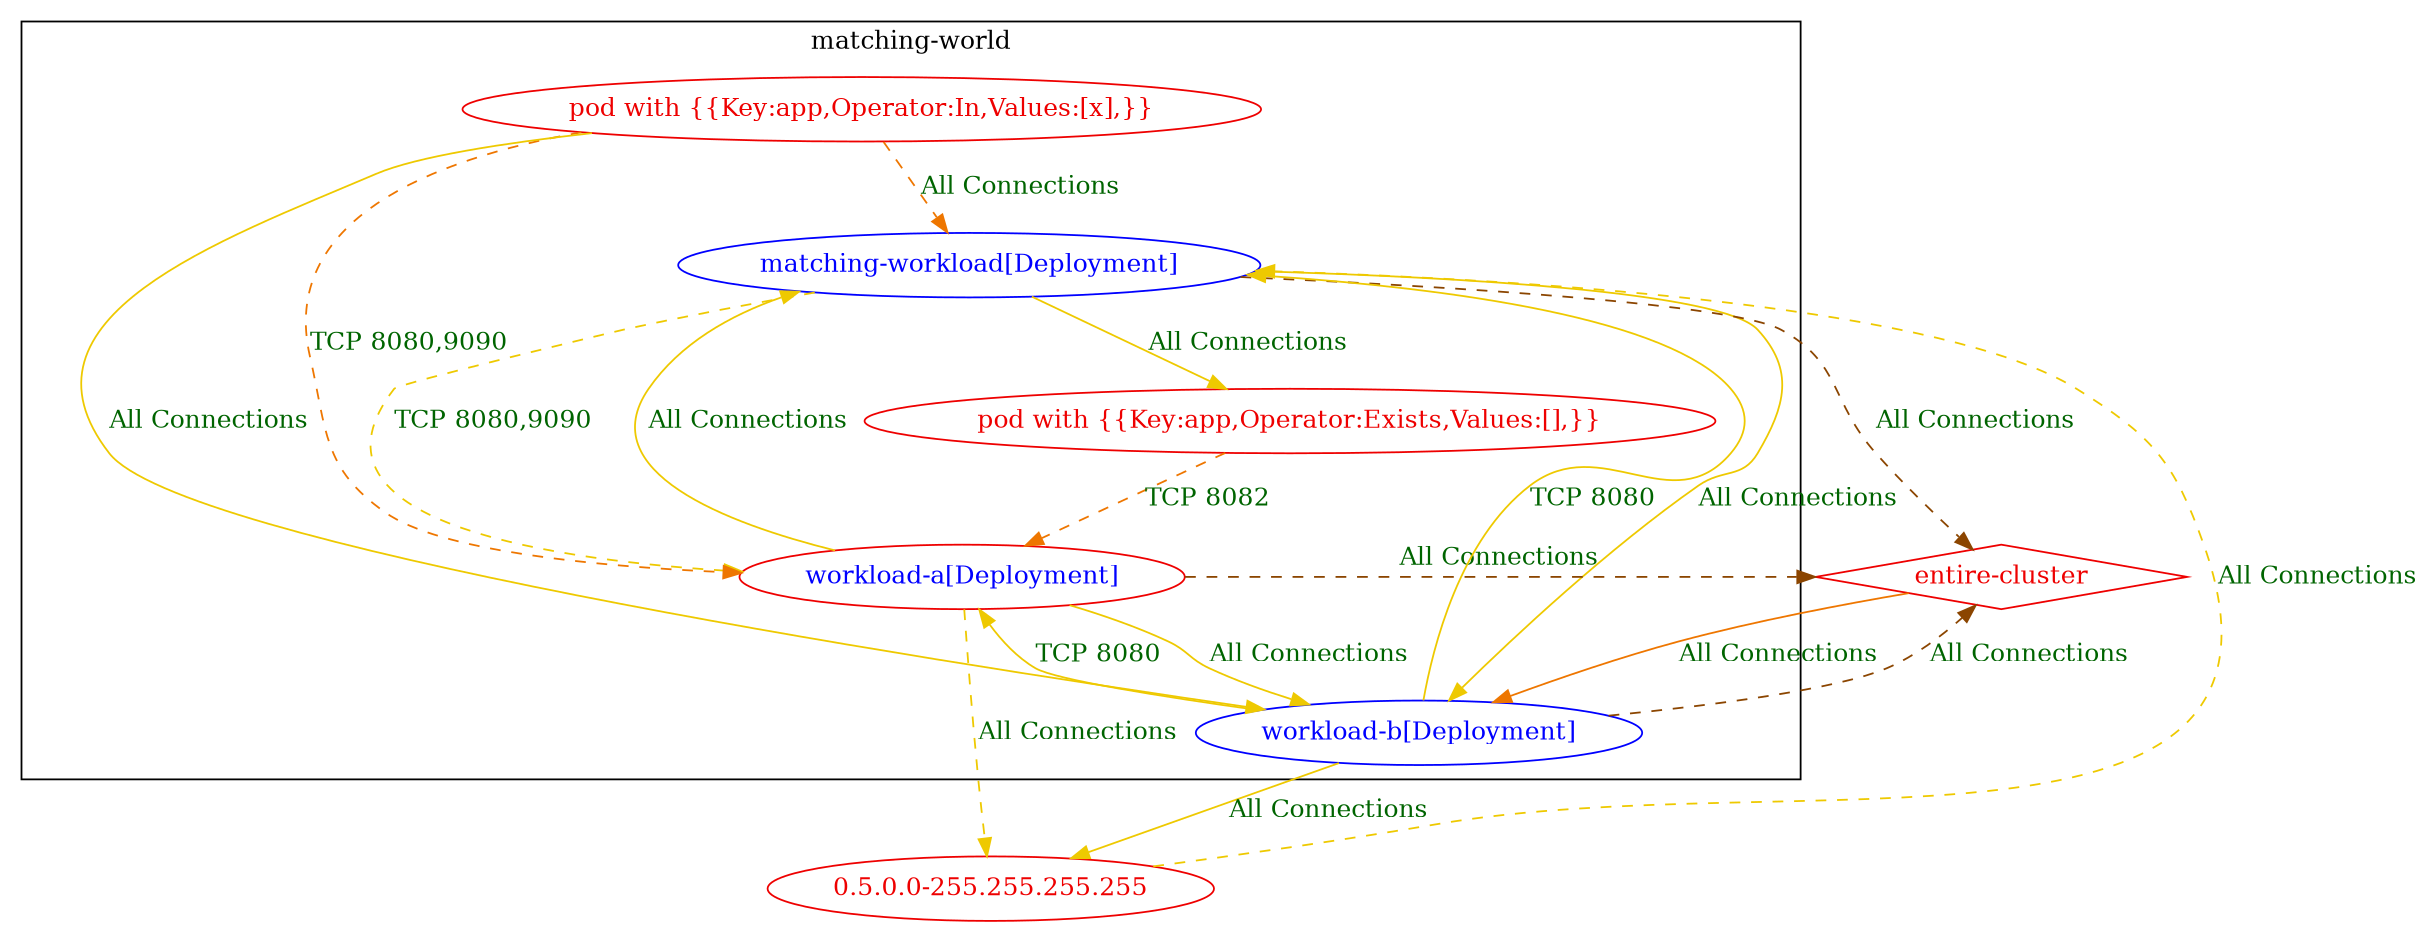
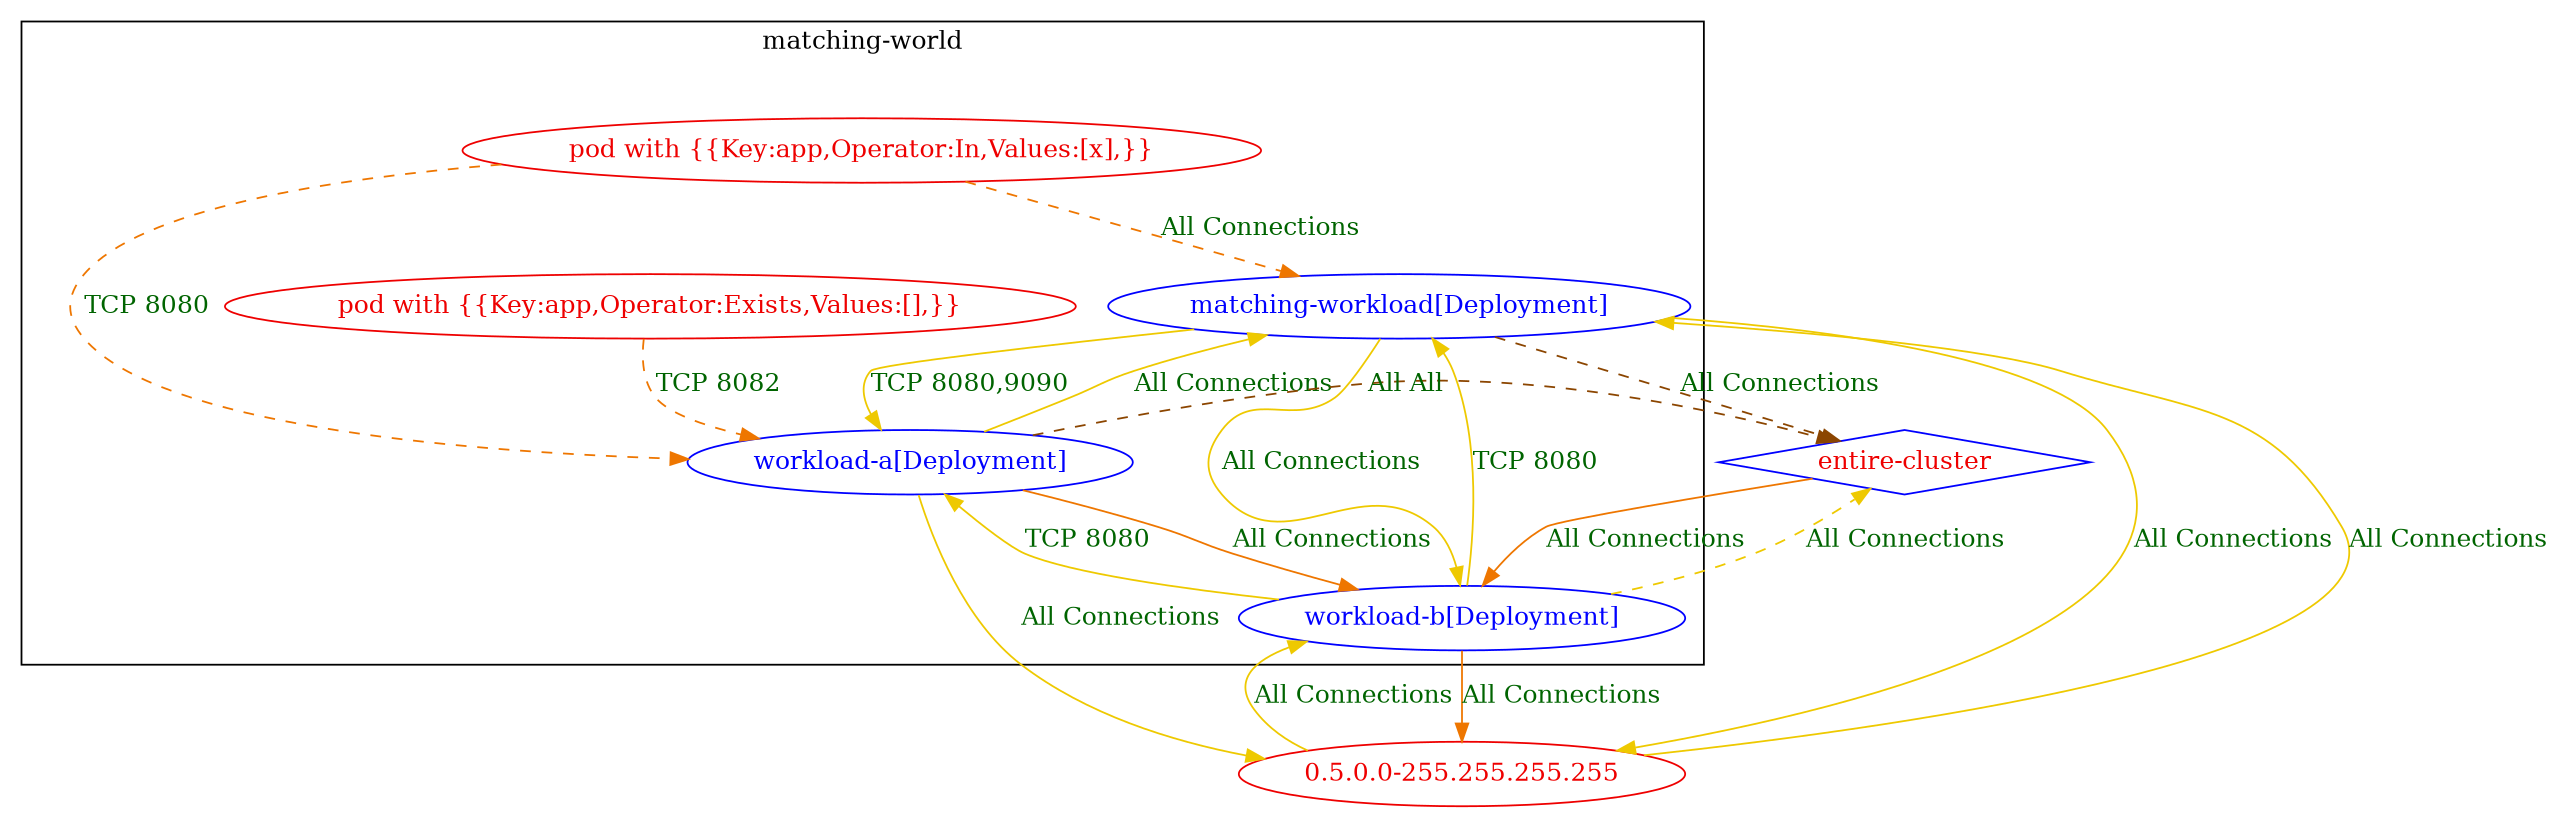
(1121, 339) -> (2129, 528)
(409, 343) -> (147, 306)
(388, 401) -> (1009, 350)
(340, 542) -> (1249, 701)
(1500, 558) -> (1406, 384)
(962, 577) -> (910, 462)
(2001, 577) -> (1905, 462)
(1182, 649) -> (1182, 535)
(2220, 652) -> (2344, 555)
(1785, 693) -> (1738, 560)
(973, 724) -> (1039, 677)
(1214, 808) -> (1462, 687)
